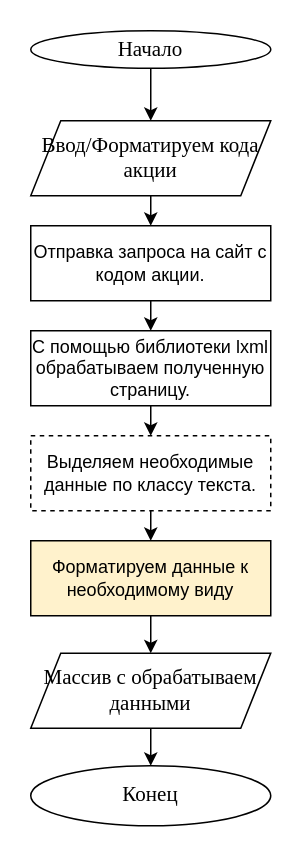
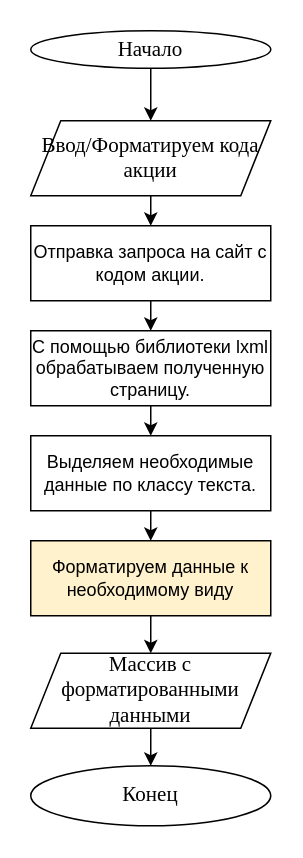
(151, 473) -> (151, 473)
(151, 691) -> (151, 691)
